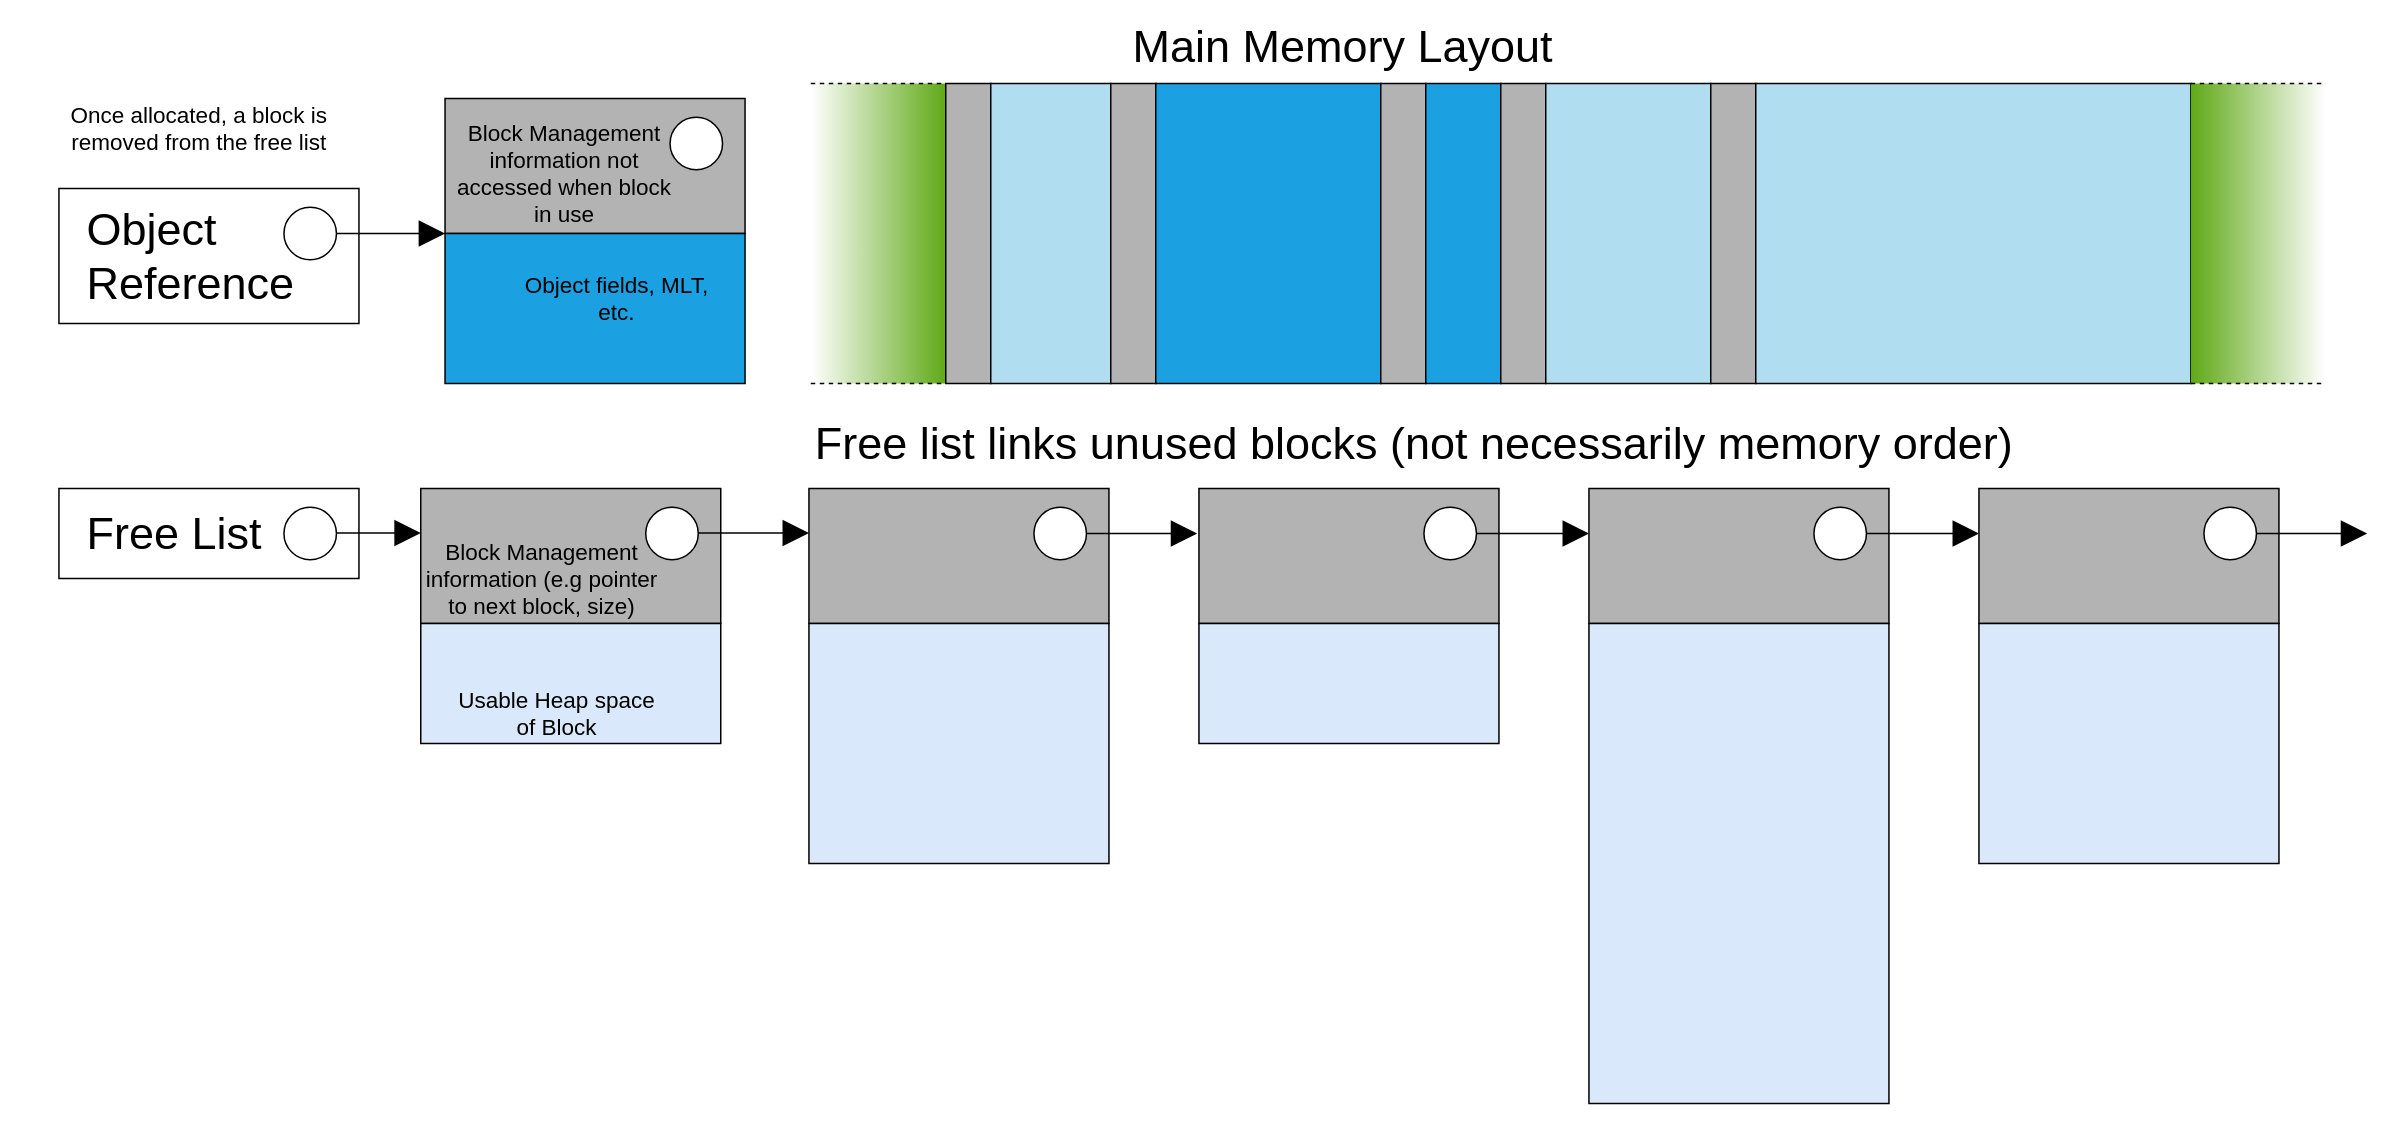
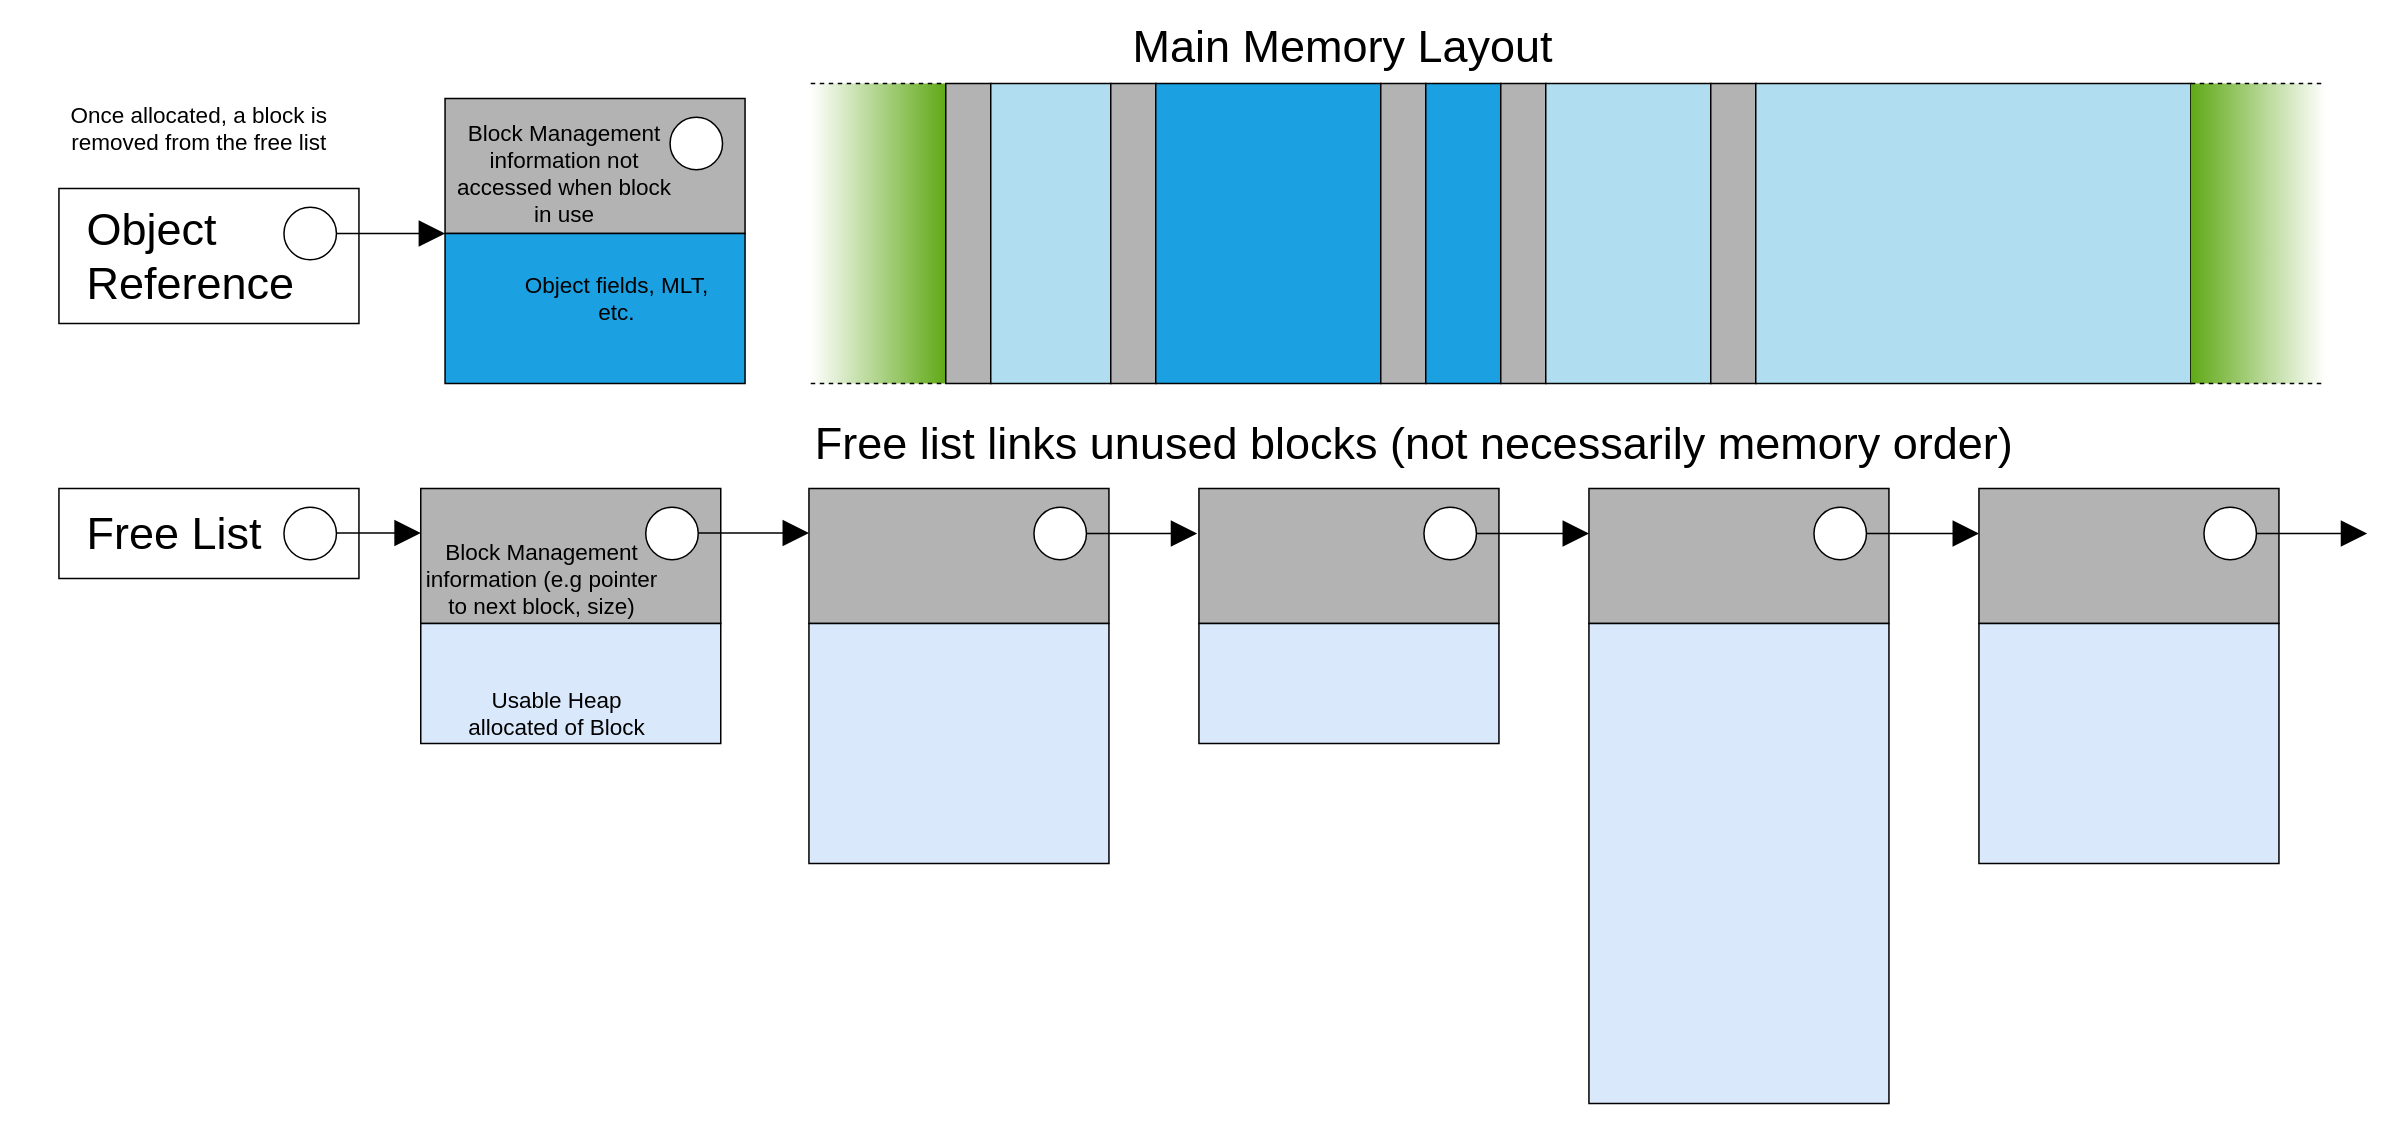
(557, 713) -> (557, 713)
